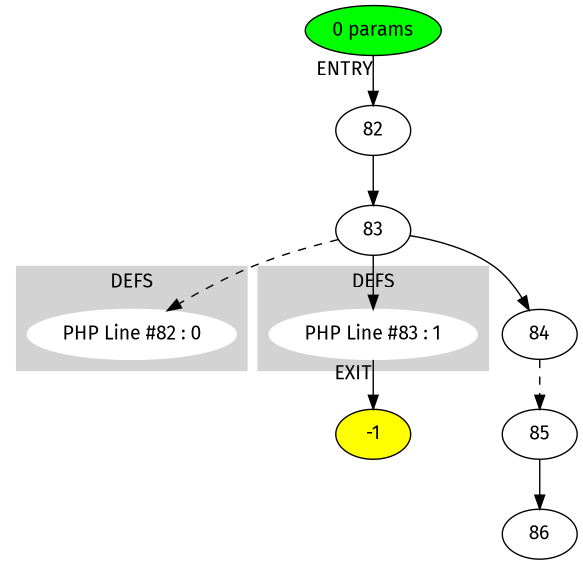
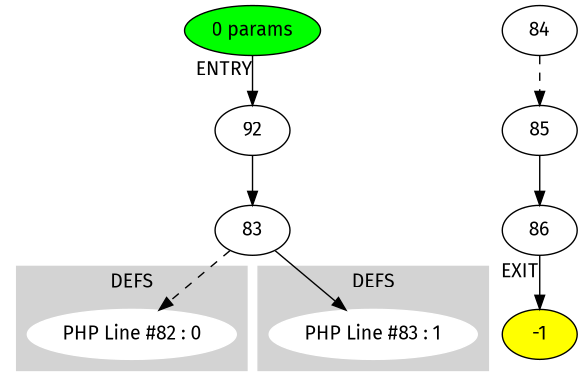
(373, 130) -> (253, 130)
(473, 254) -> none
(373, 379) -> (540, 275)
